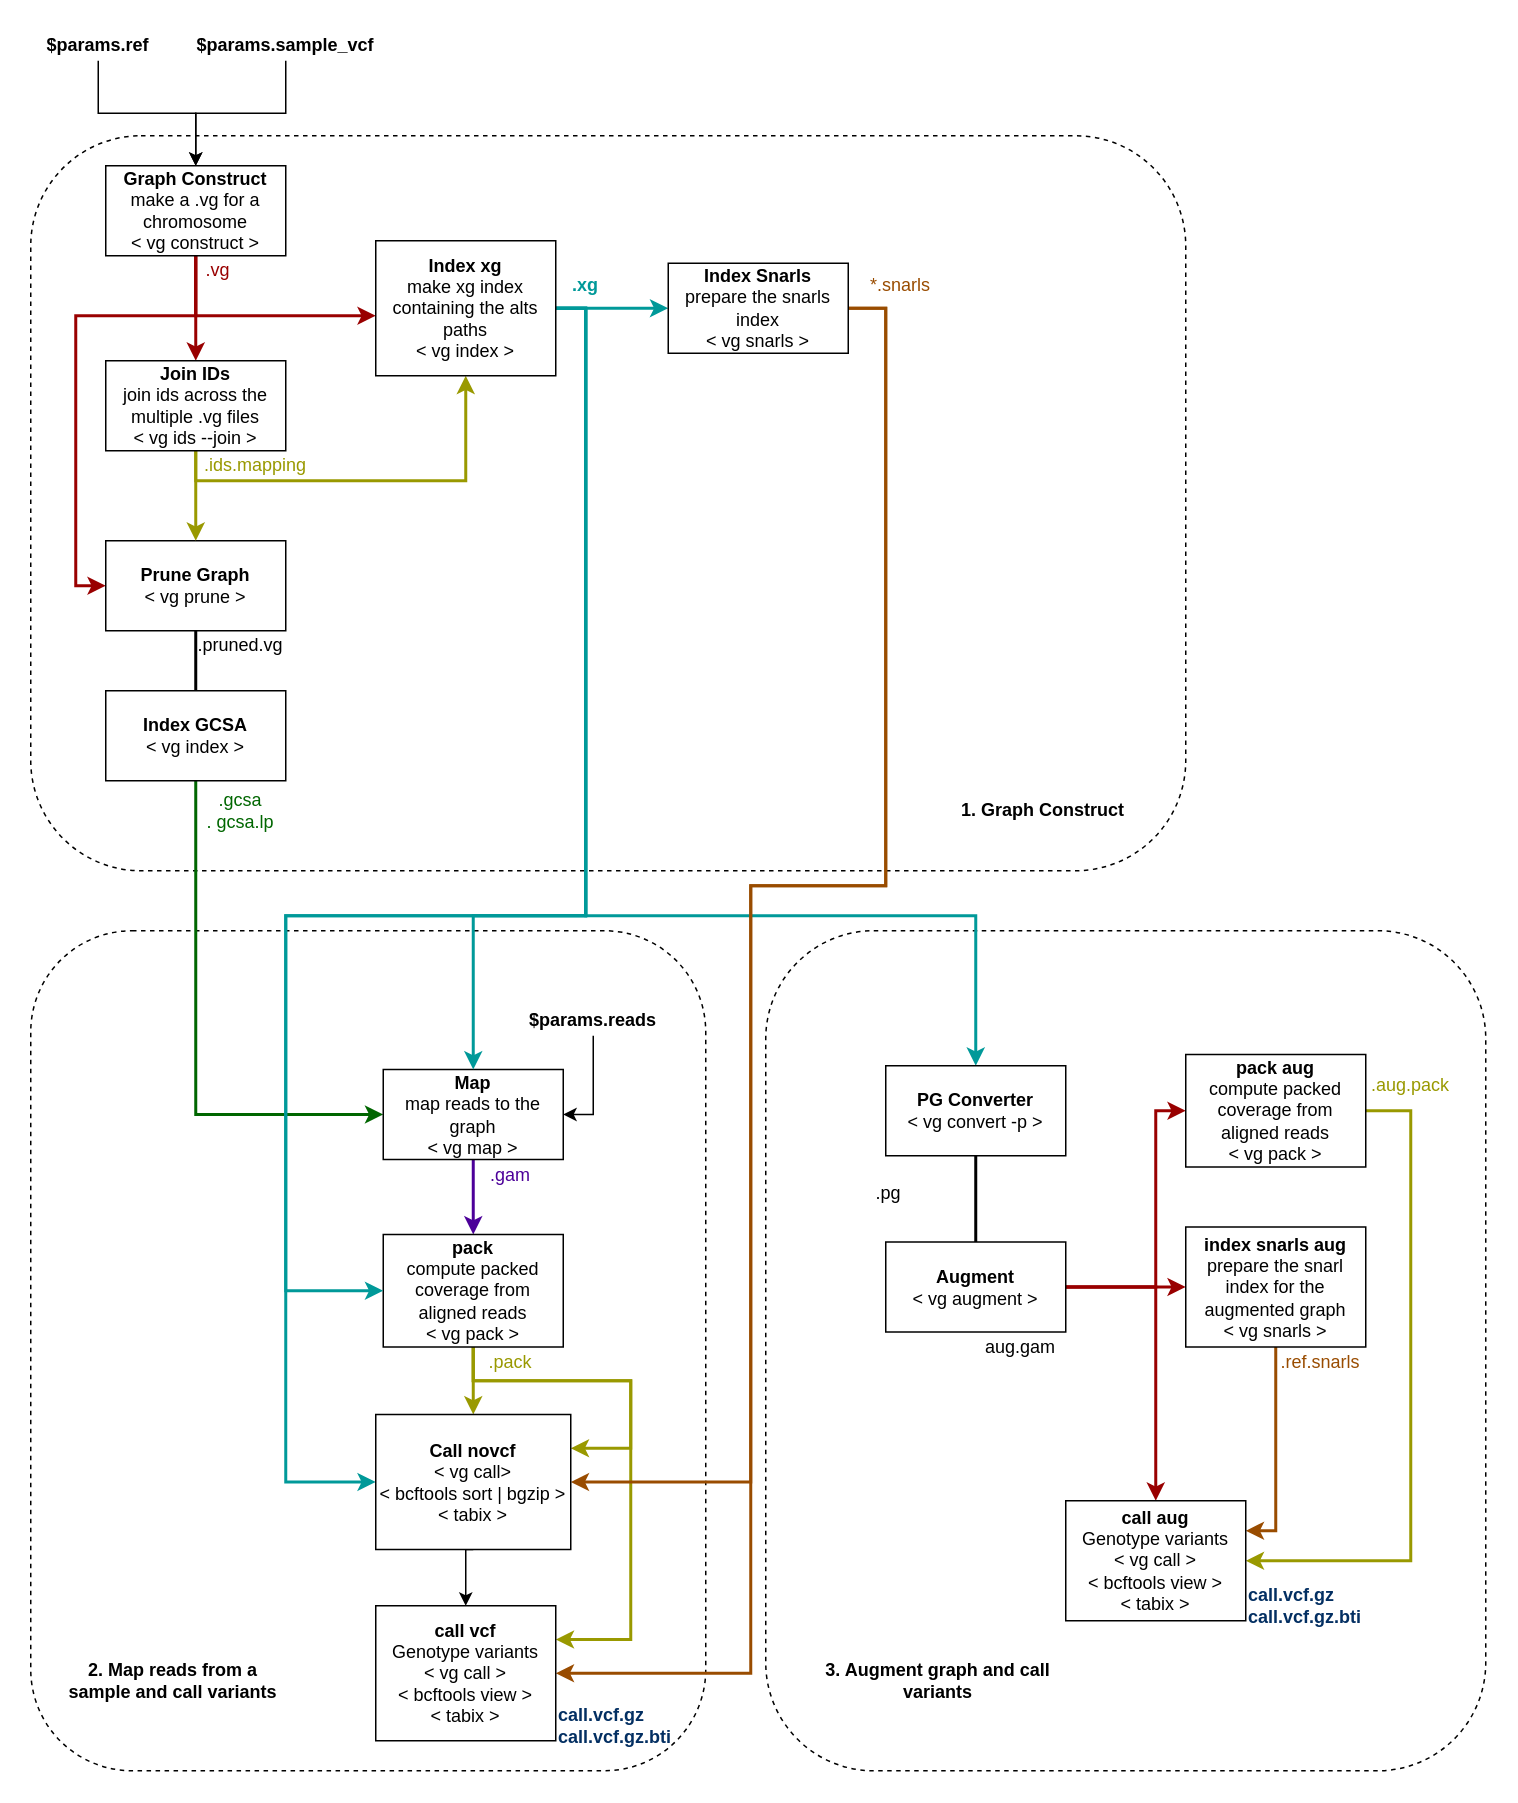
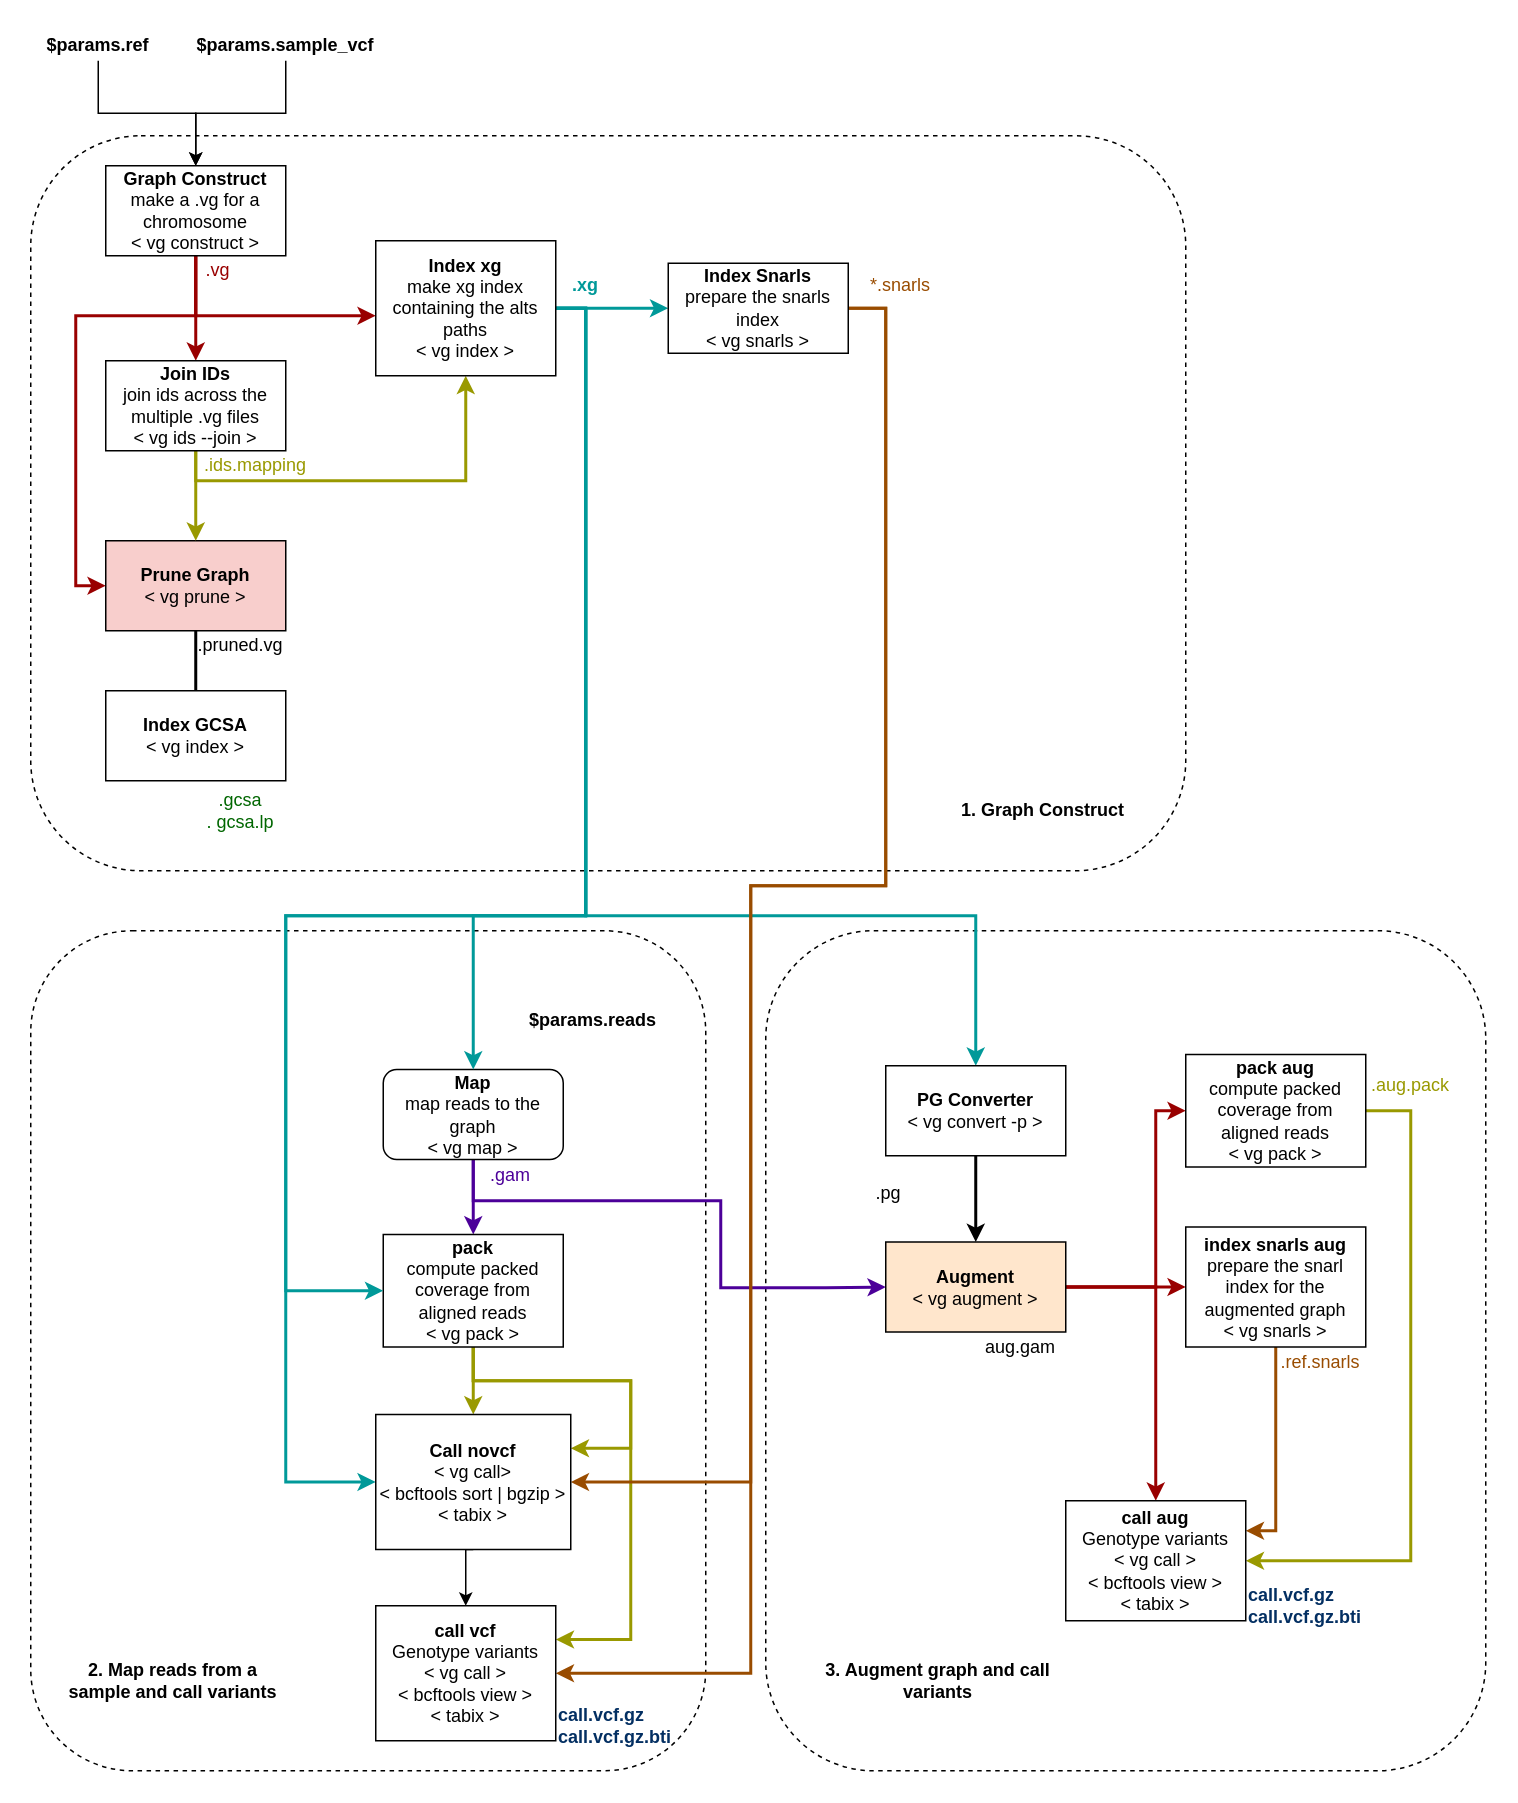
(196, 586) -> (196, 586)
(196, 1035) -> none
(593, 1085) -> none
(473, 1115) -> (473, 1115)
none -> (718, 1201)
(976, 1233) -> (976, 1227)
(976, 1287) -> (976, 1287)
(511, 1362) -> none
